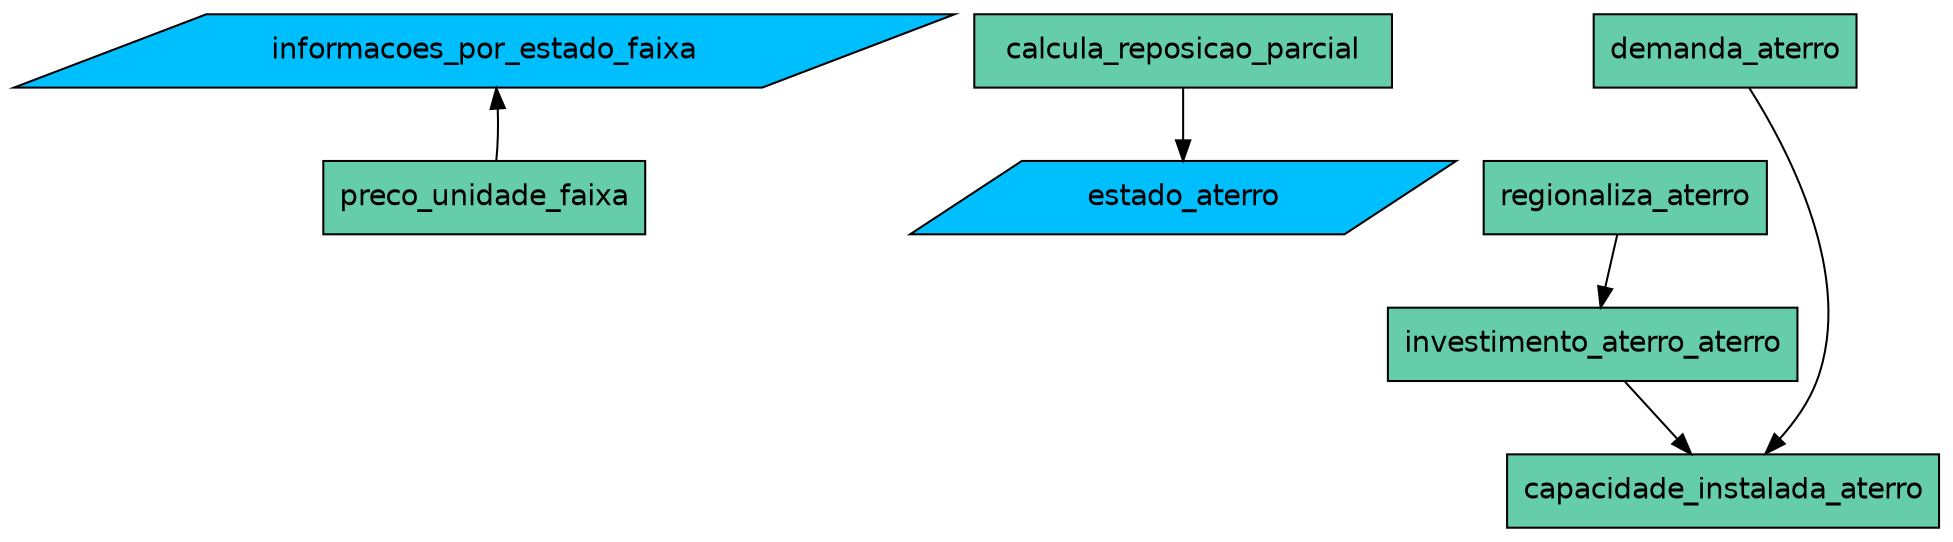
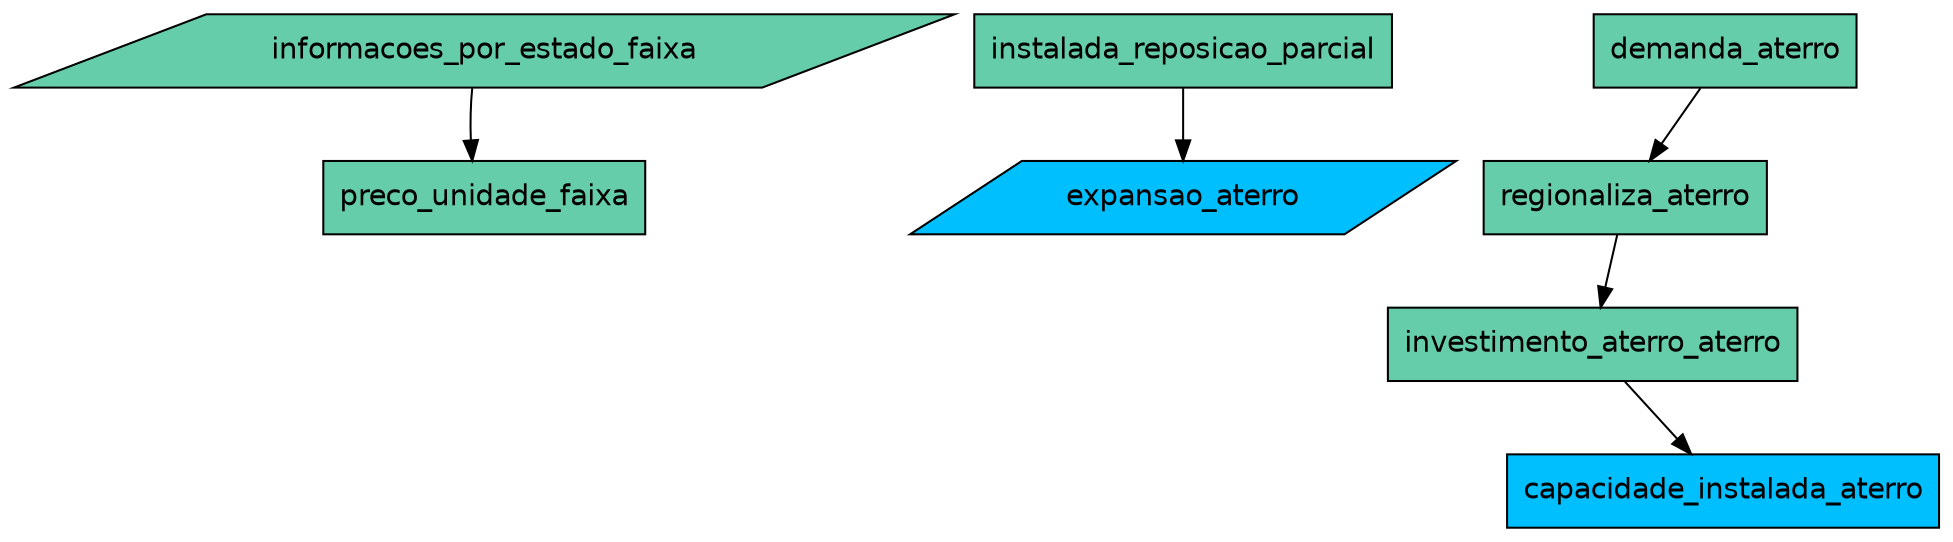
(484, 51) -> (484, 51)
(1183, 51) -> (1183, 51)
(498, 135) -> (471, 114)
(1183, 198) -> (1183, 198)
(1823, 262) -> (1681, 116)
(1723, 491) -> (1723, 491)
